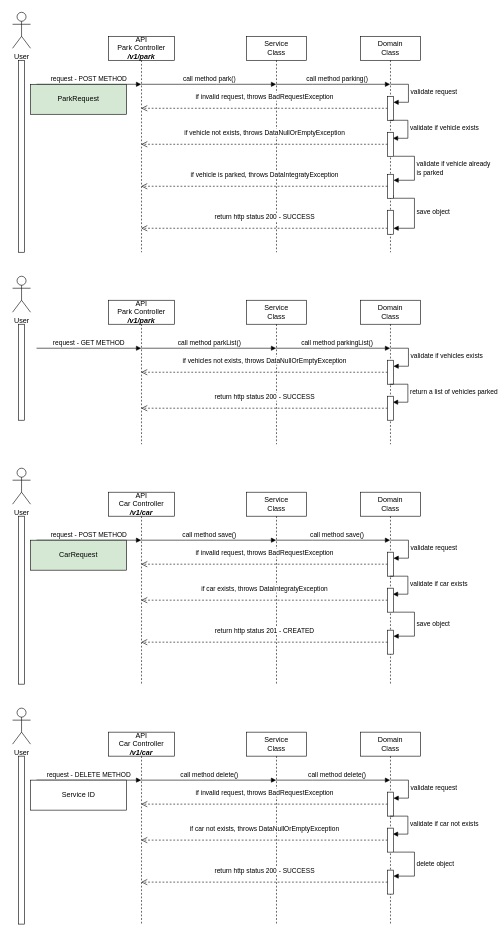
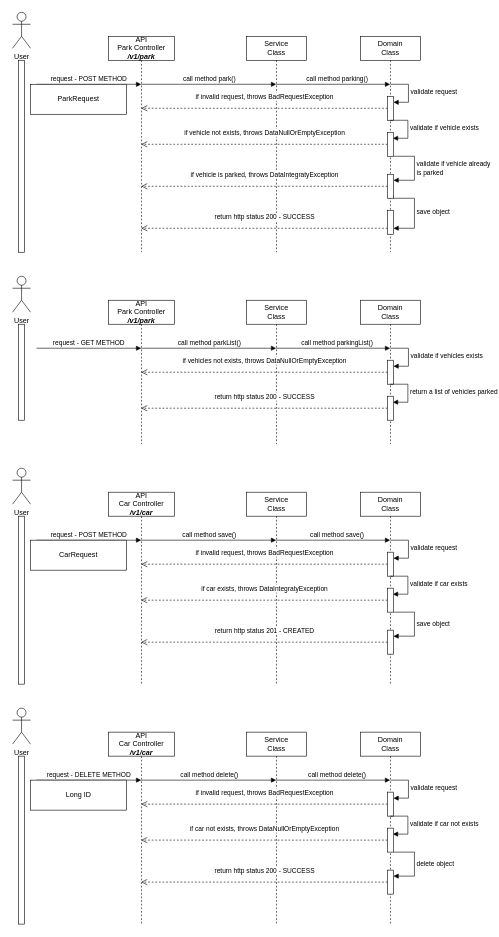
(78, 99) -> (78, 99)
(78, 555) -> (78, 555)
(78, 795) -> (78, 795)
